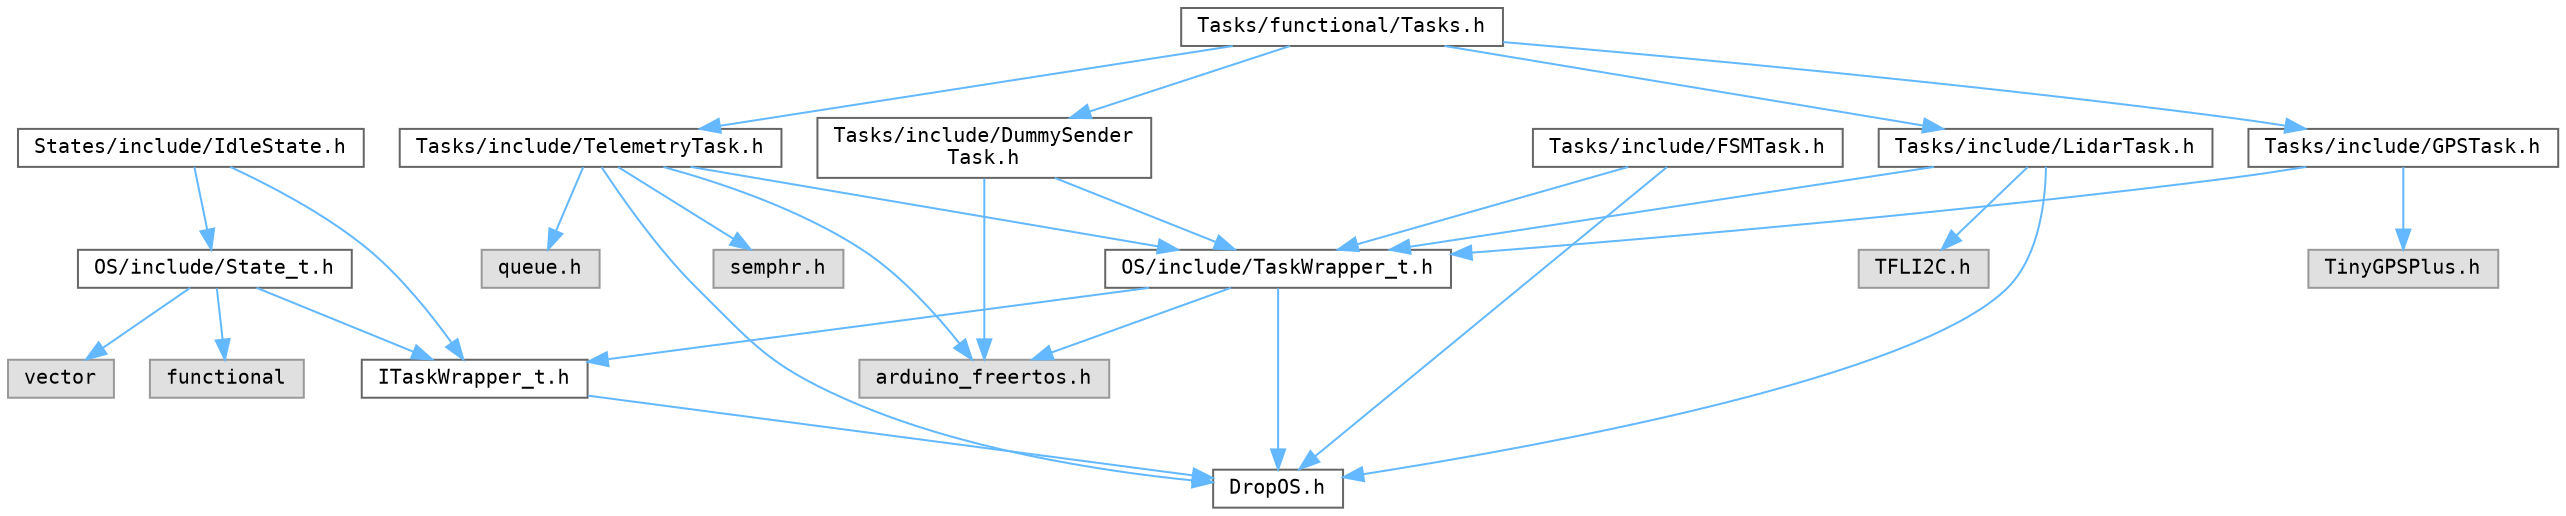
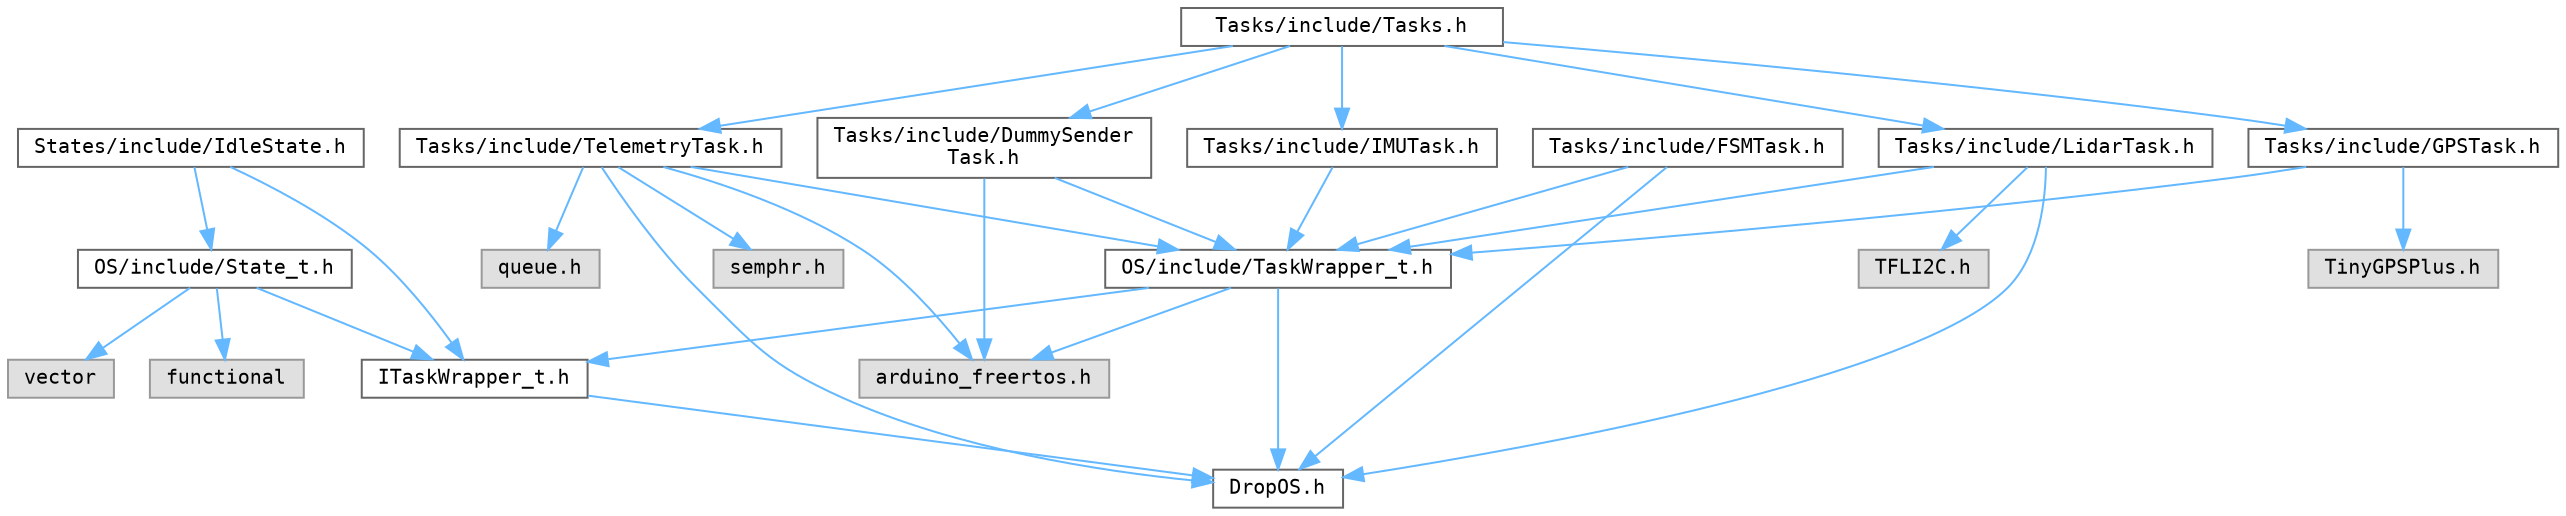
(1342, 27) -> (1342, 27)
none -> (1342, 148)
